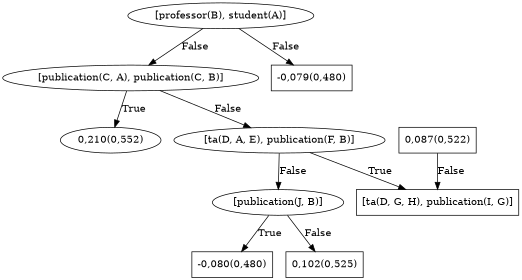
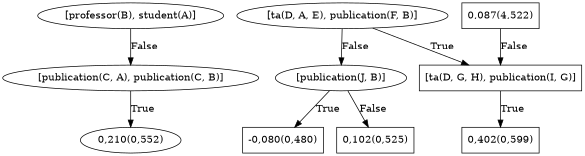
(312, 78) -> none
(202, 108) -> none
(438, 140) -> (501, 16)
none -> (501, 140)
